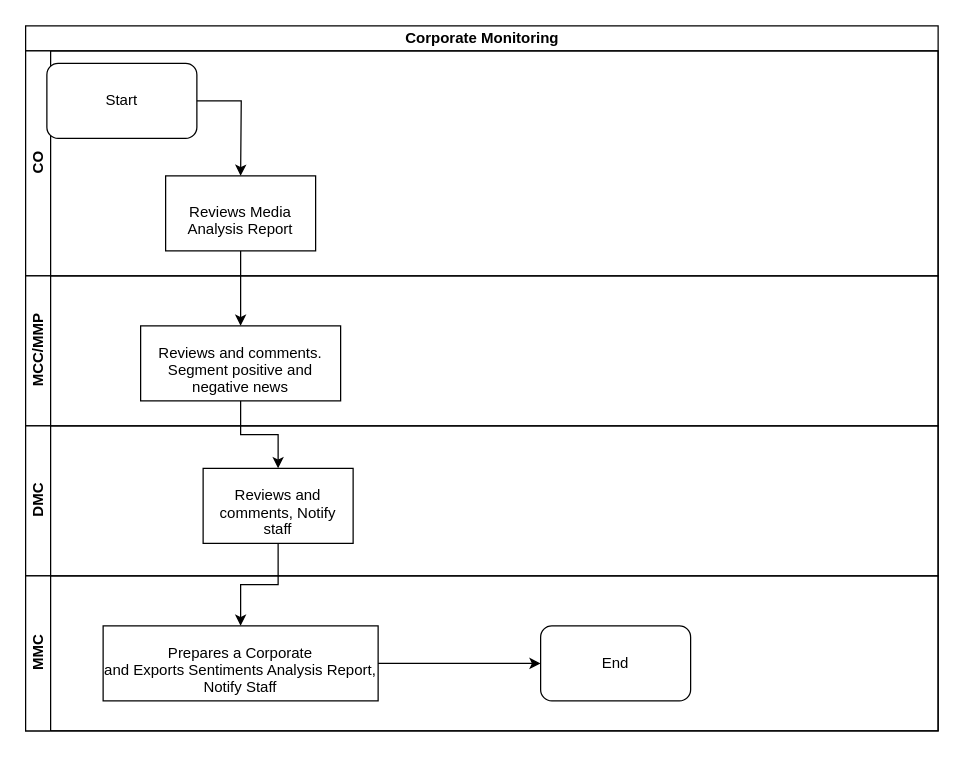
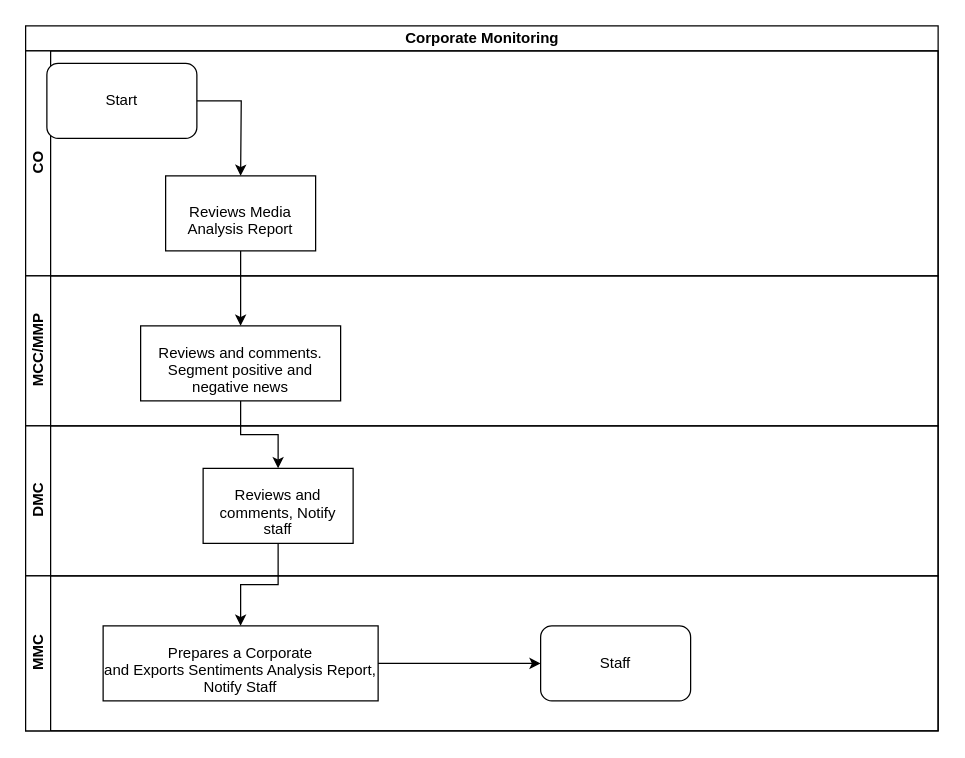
(616, 663) -> (616, 663)
